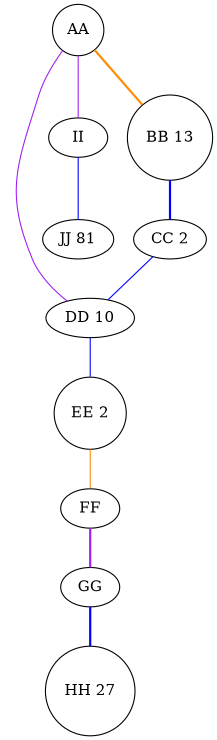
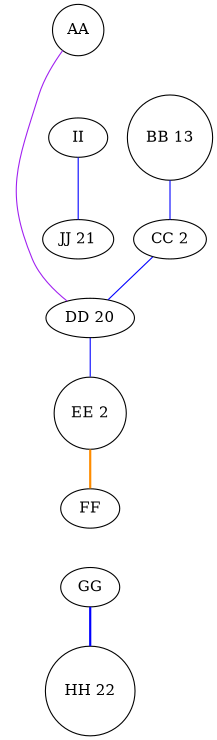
(118, 77) -> none
(78, 87) -> none
(170, 200) -> (170, 200)
(78, 239) -> (78, 239)
(90, 318) -> (90, 318)
(90, 469) -> (90, 469)
(90, 548) -> none
(90, 691) -> (90, 691)
